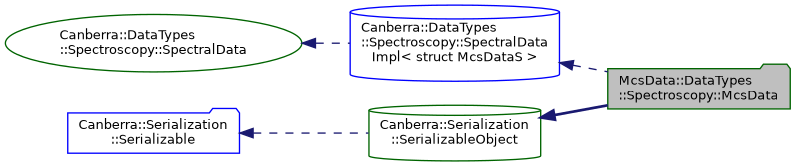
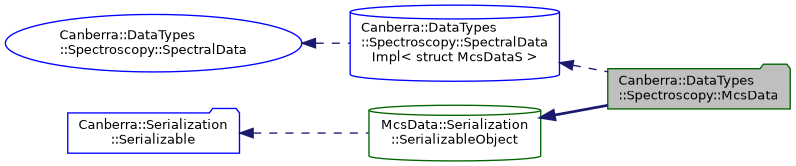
(154, 43) -> (154, 43)
(699, 89) -> (699, 89)
(455, 133) -> (455, 133)
